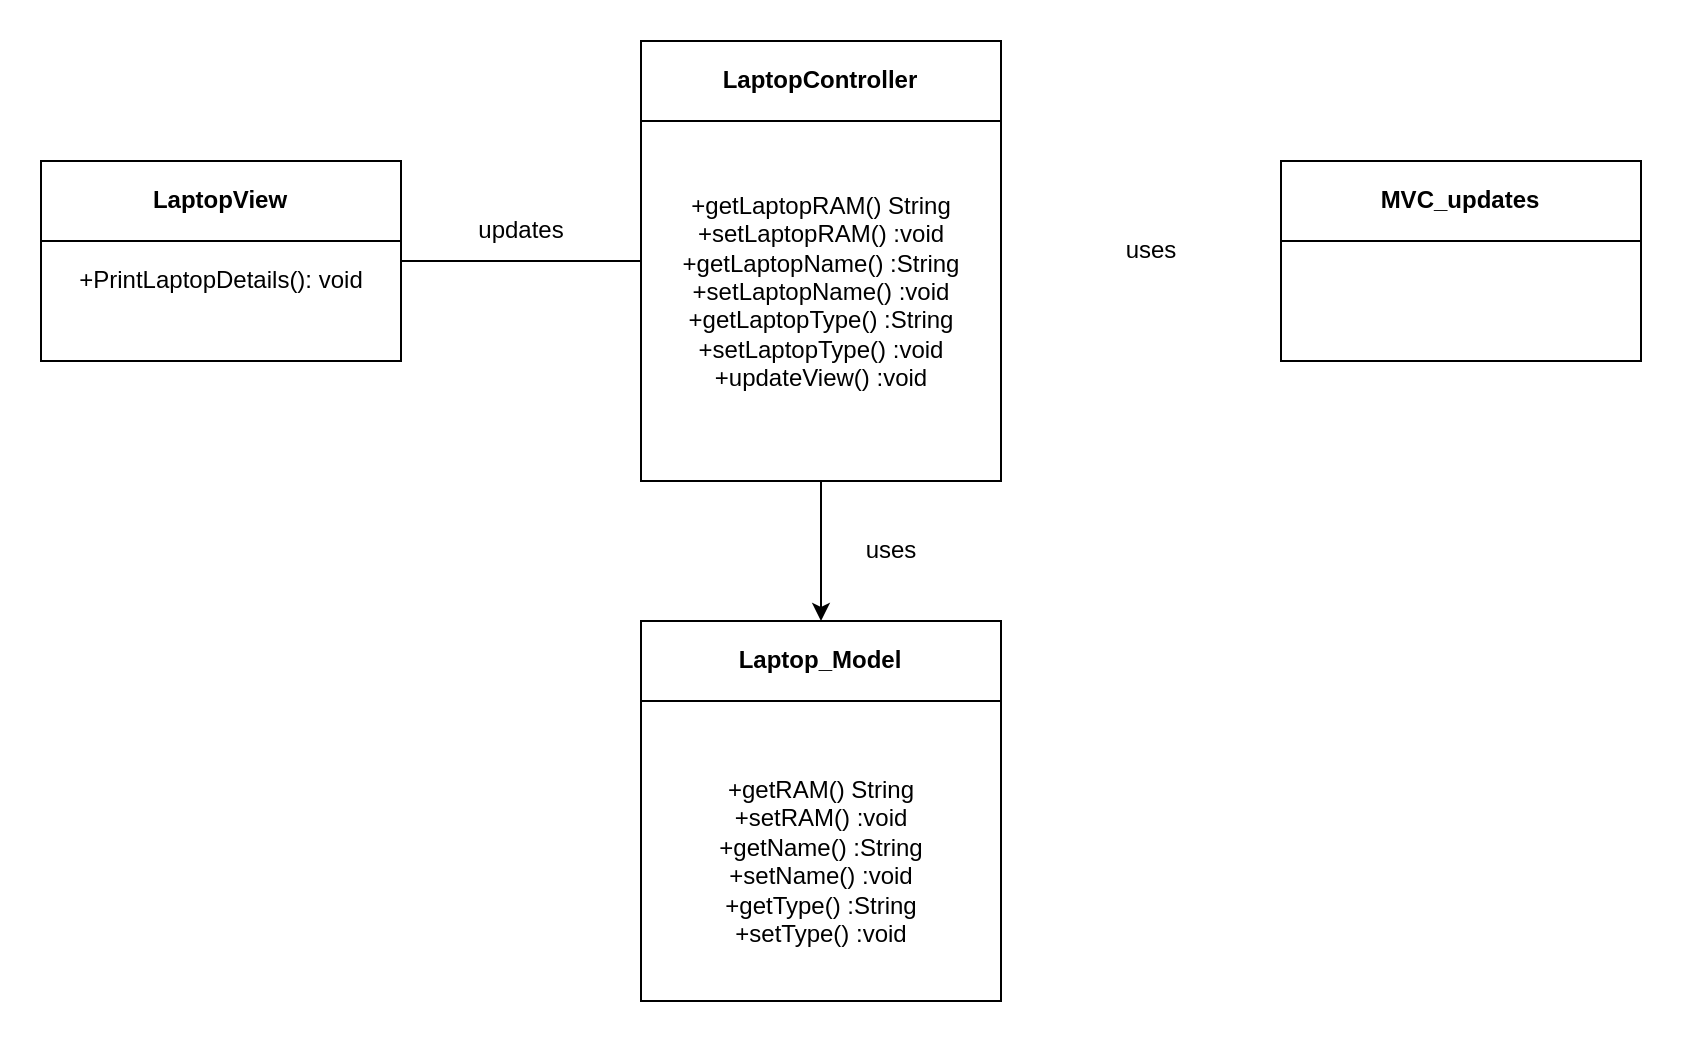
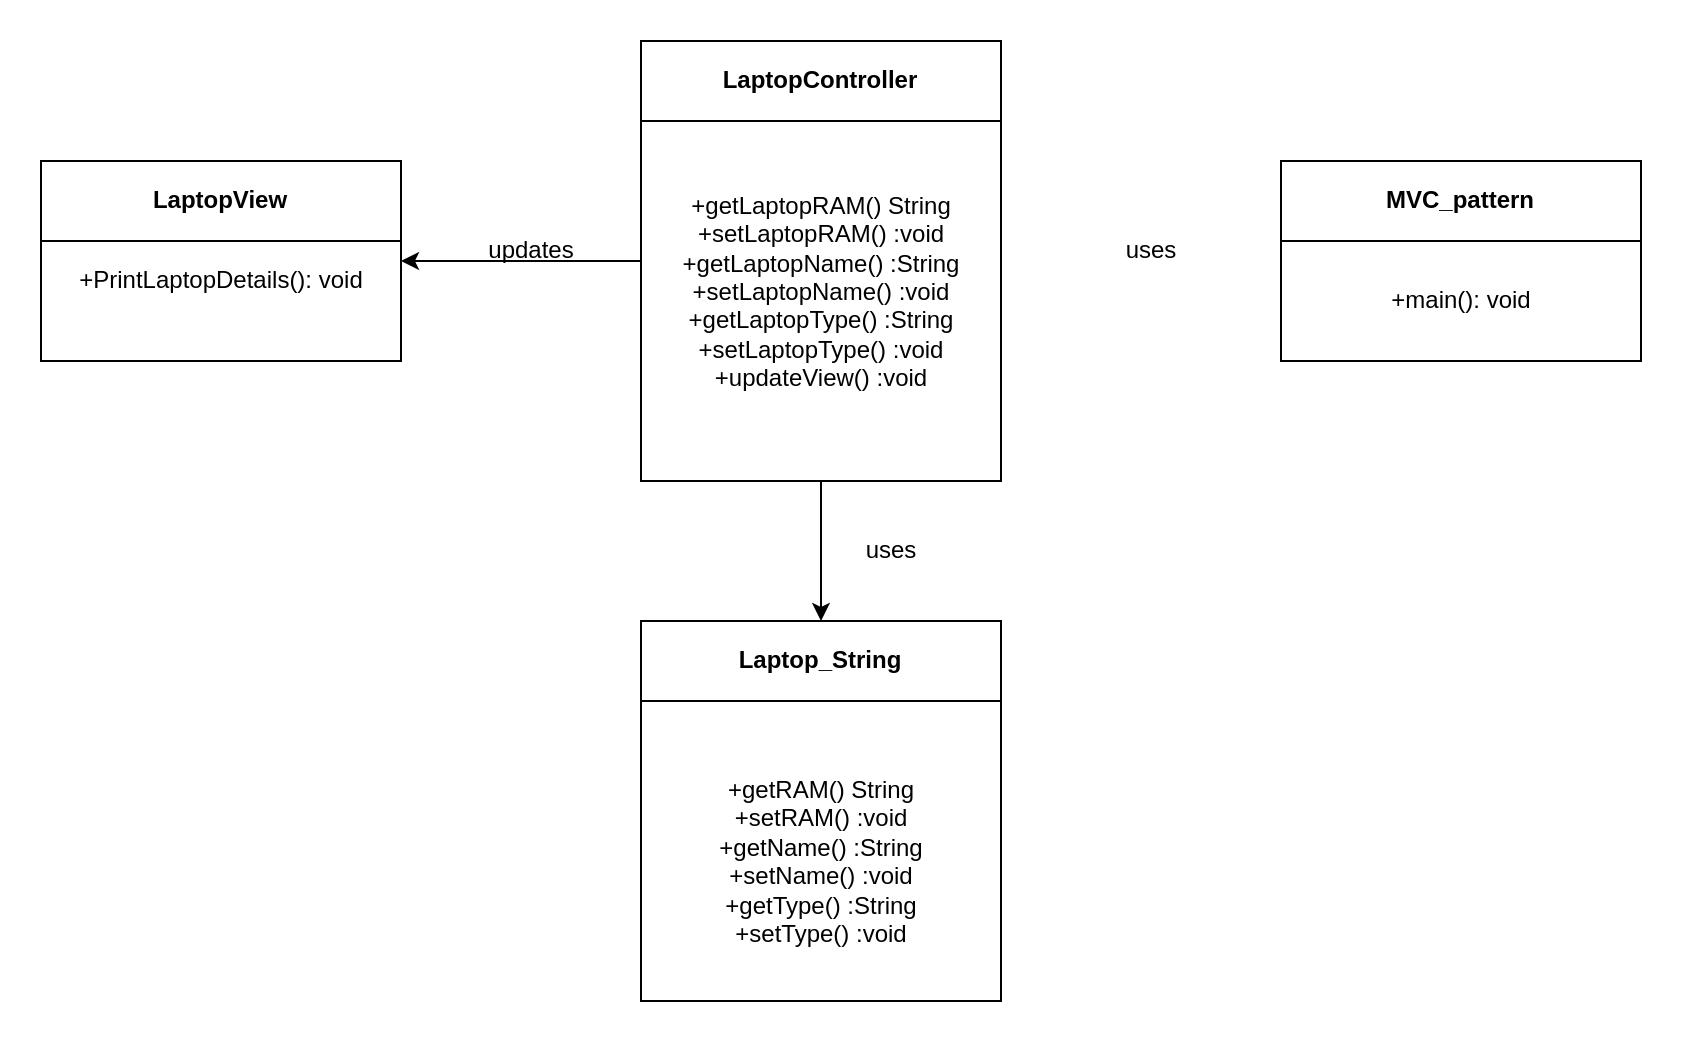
(1461, 201) -> (1461, 201)
(521, 231) -> (531, 251)
(411, 261) -> (416, 261)
none -> (1461, 301)
(821, 661) -> (821, 661)
